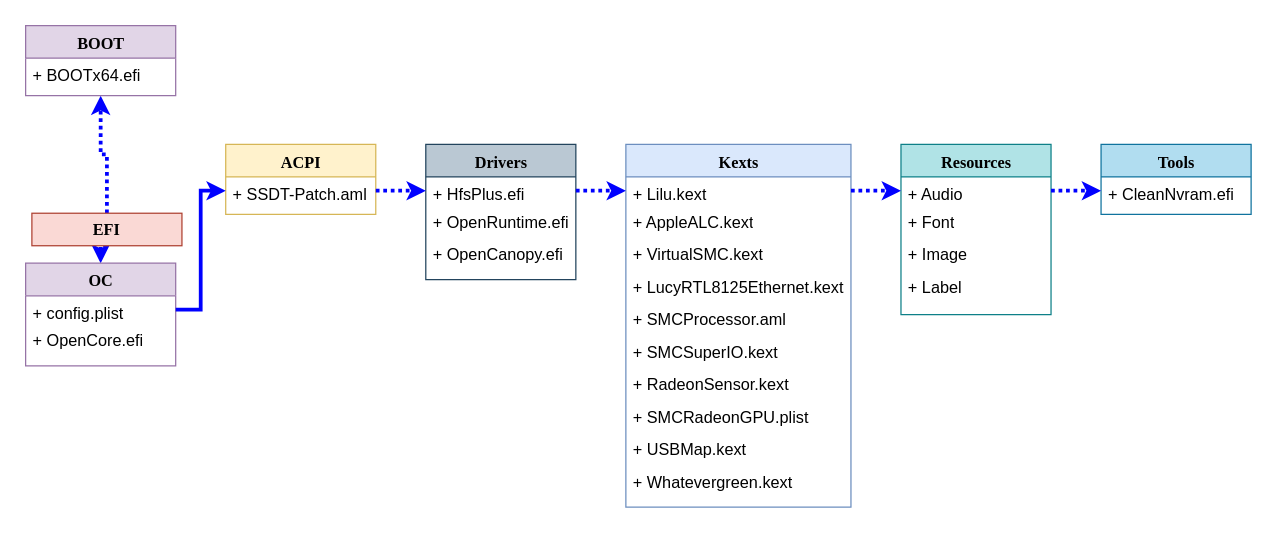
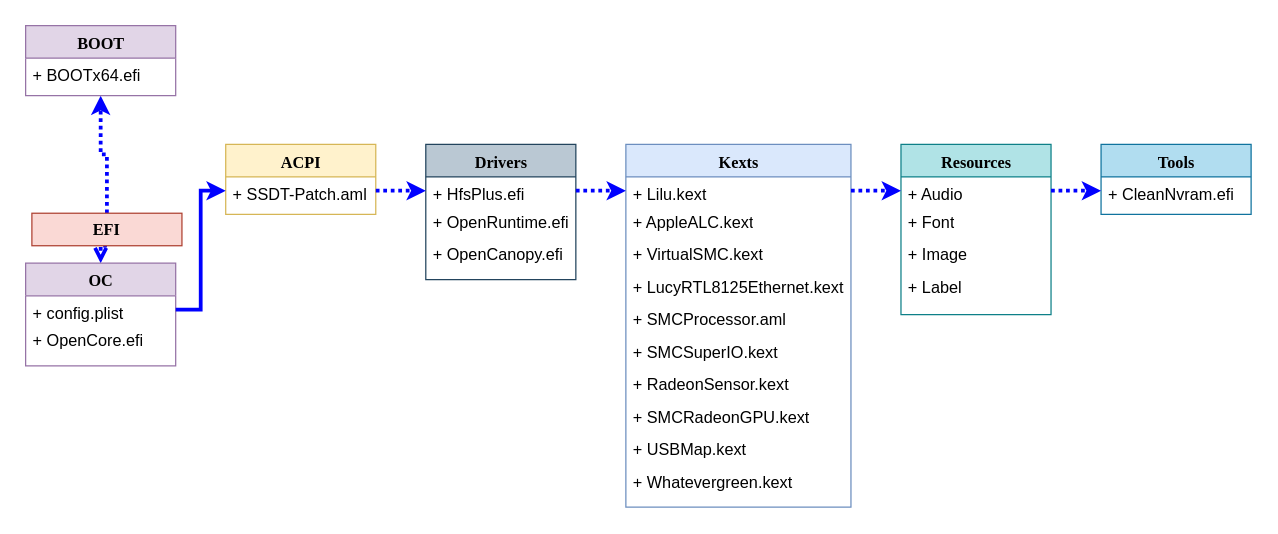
(102, 246) -> (101, 247)
(716, 418) -> (715, 418)
